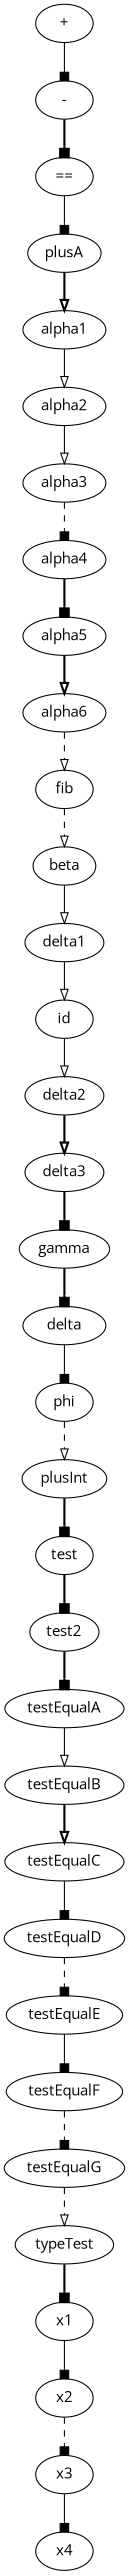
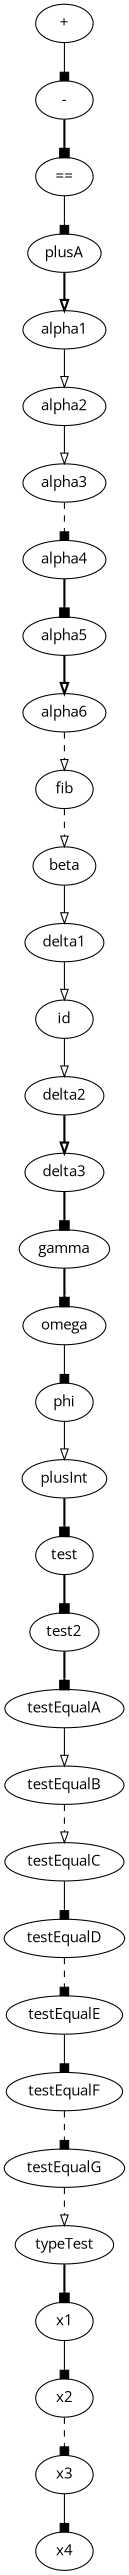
(64, 1326) -> (64, 1326)
(64, 1435) -> (64, 1435)
(64, 1818) -> (64, 1818)
